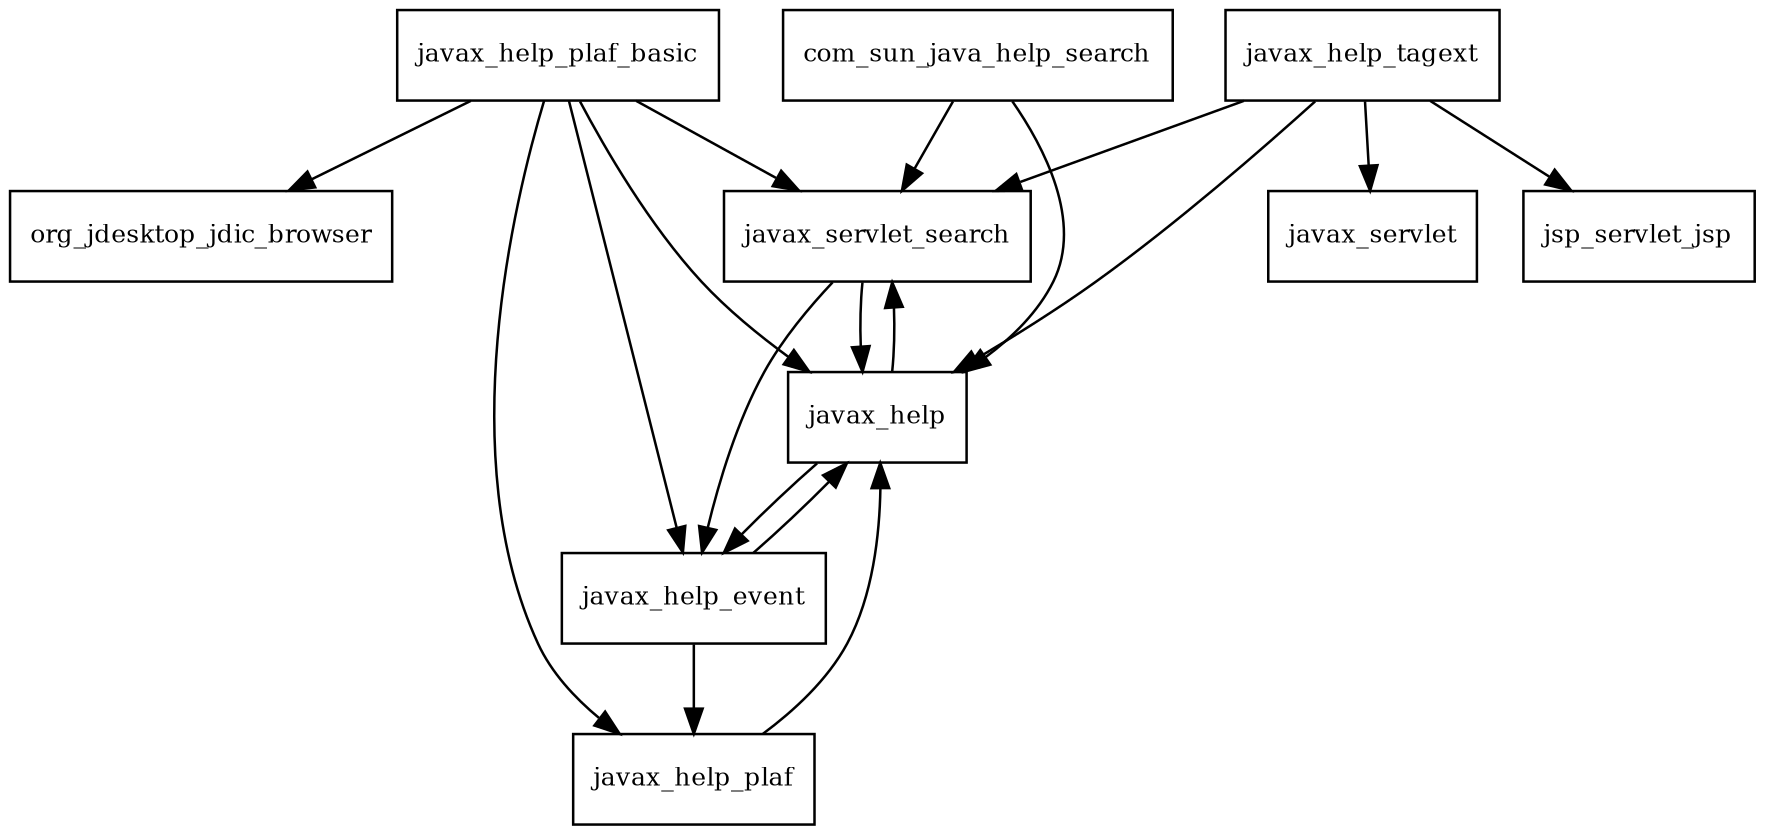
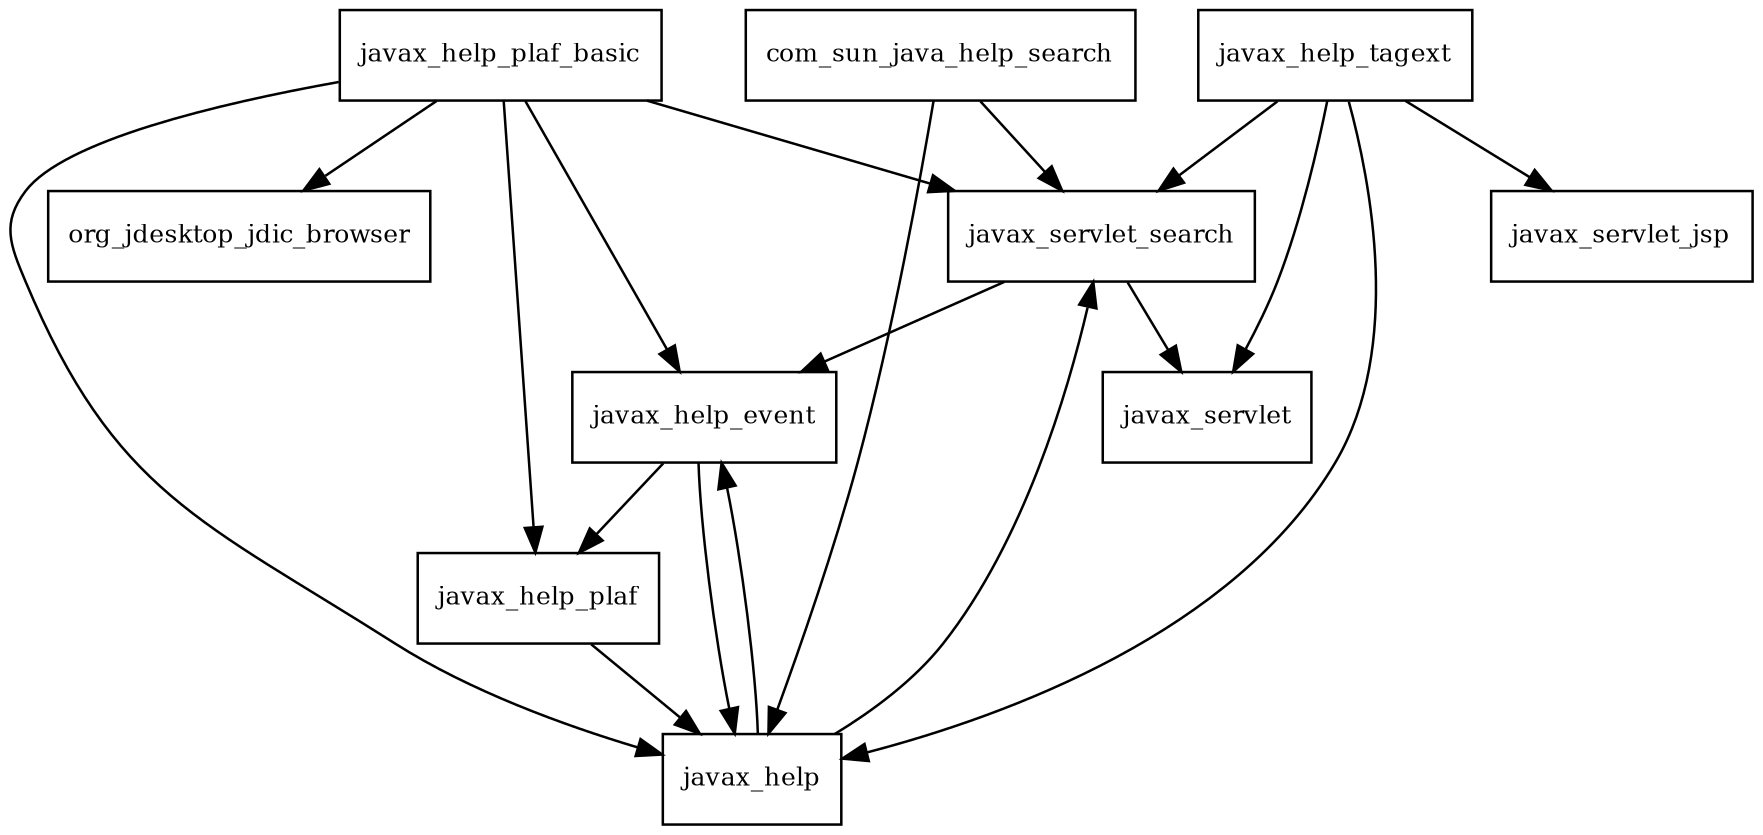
(1639, 236) -> (1622, 236)
(861, 314) -> (1148, 316)
